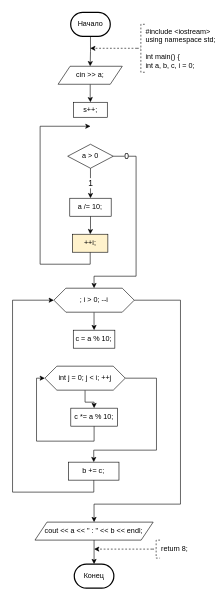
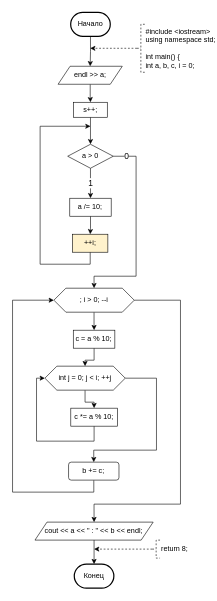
(90, 75) -> (90, 75)
none -> (90, 128)
none -> (86, 360)
(94, 471) -> (94, 471)
